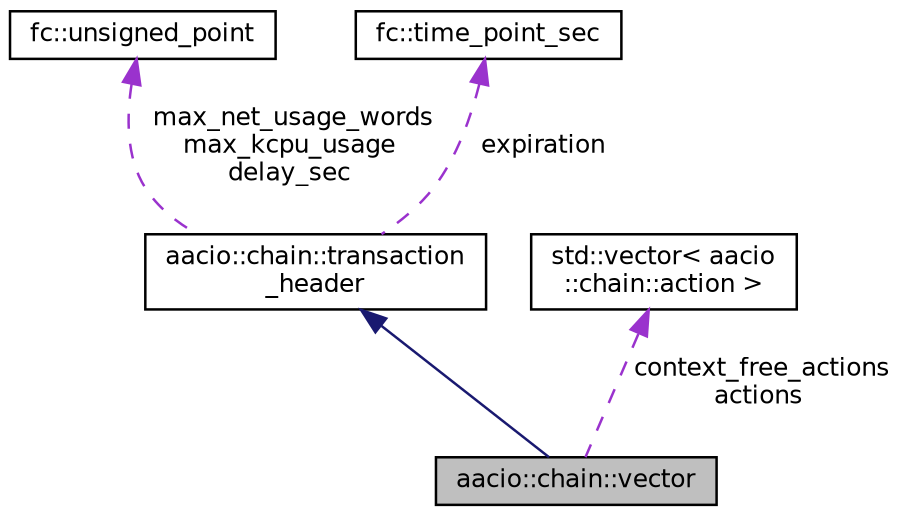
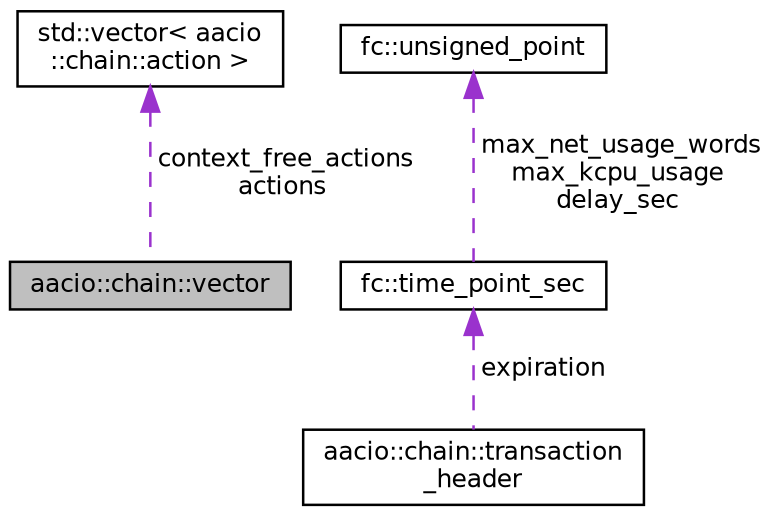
(137, 171) -> (474, 180)
(465, 392) -> none
